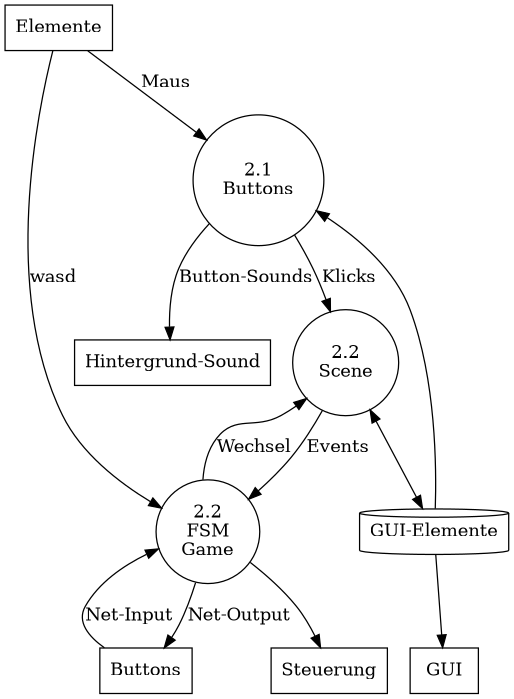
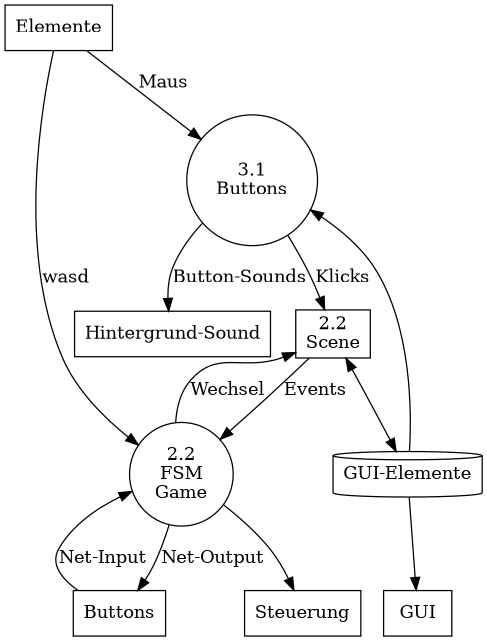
(258, 180) -> (252, 180)
(346, 363) -> (333, 334)
